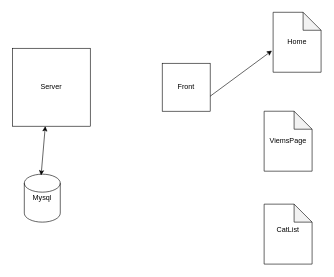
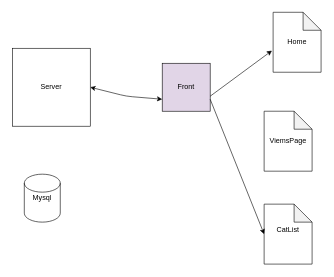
(186, 87) -> (186, 87)
none -> (125, 96)
(43, 150) -> none
none -> (237, 165)
